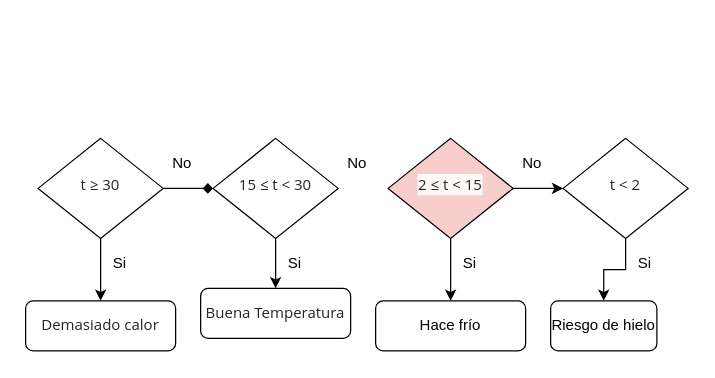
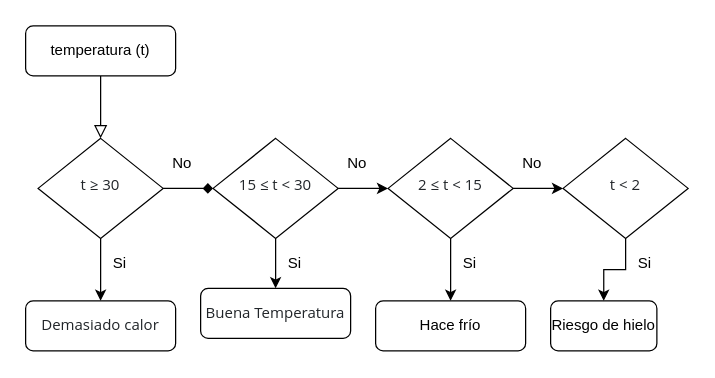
none -> (101, 51)
none -> (101, 100)
none -> (359, 188)
(451, 188) -> (451, 188)
